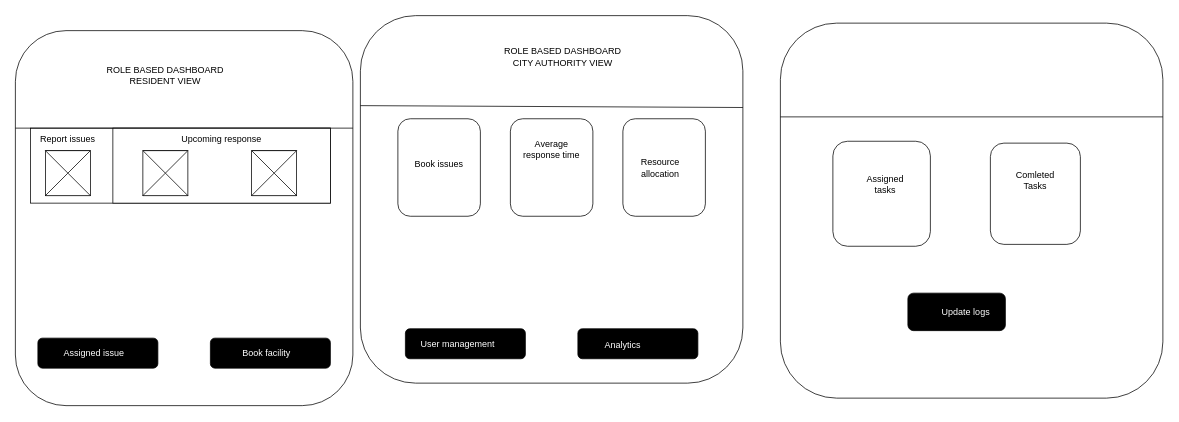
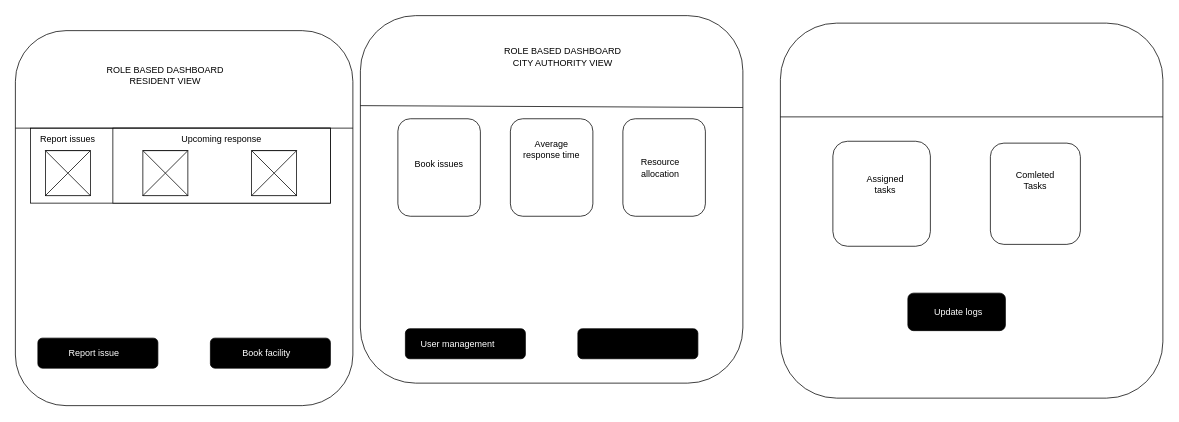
(966, 312) -> (959, 312)
(623, 344) -> none
(94, 353) -> (94, 353)
